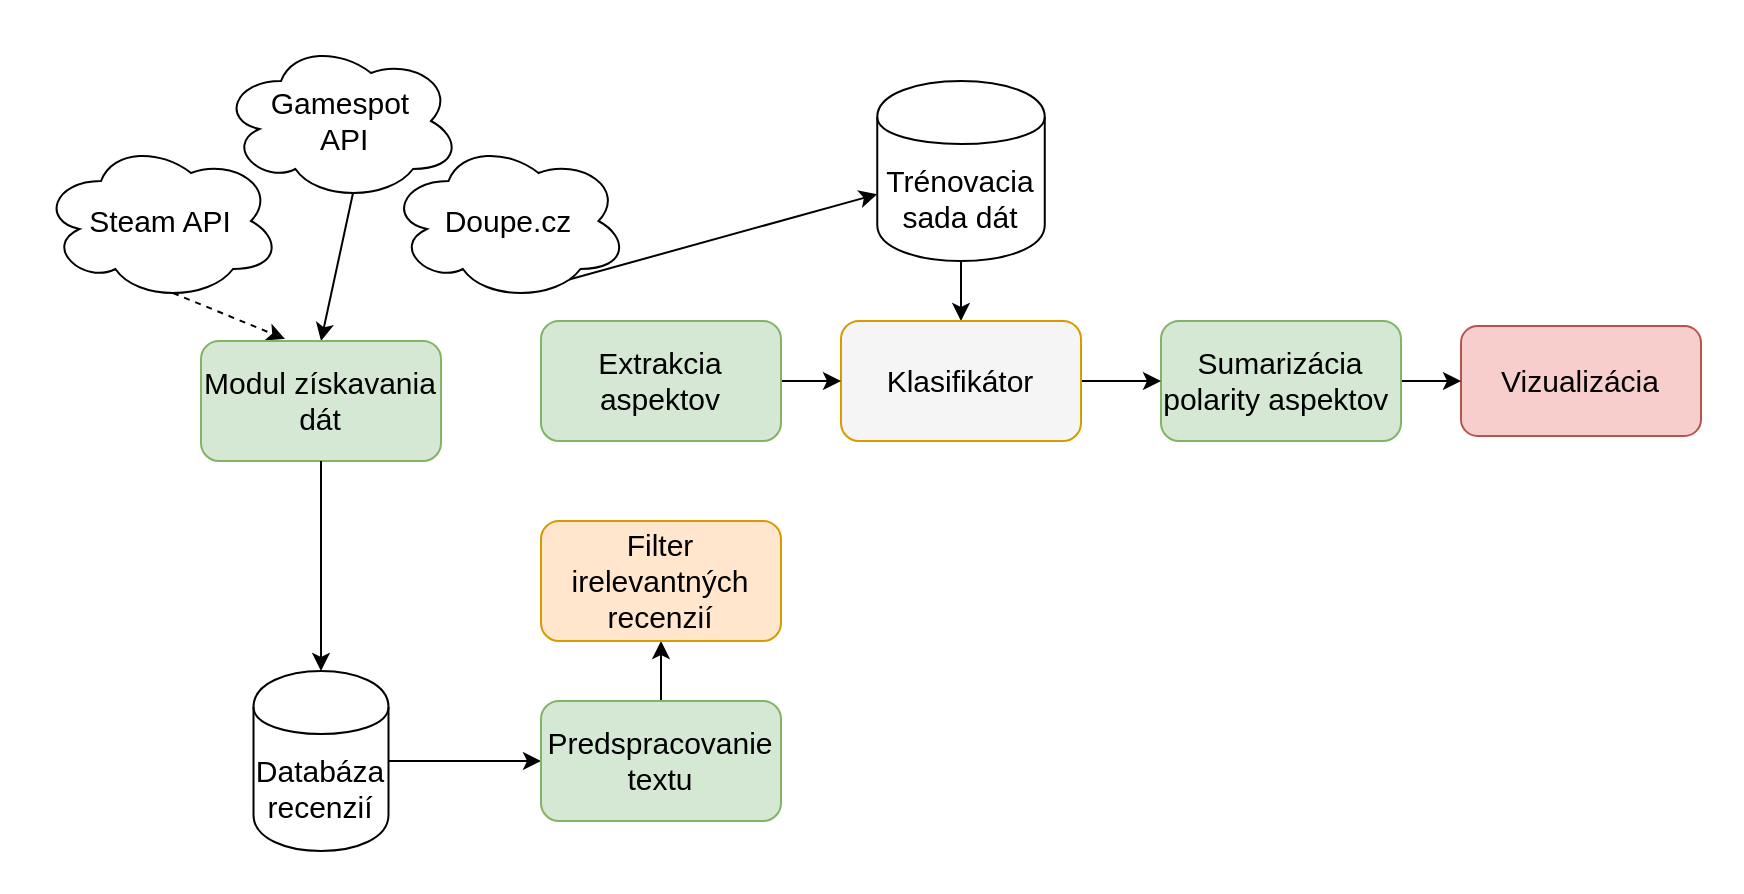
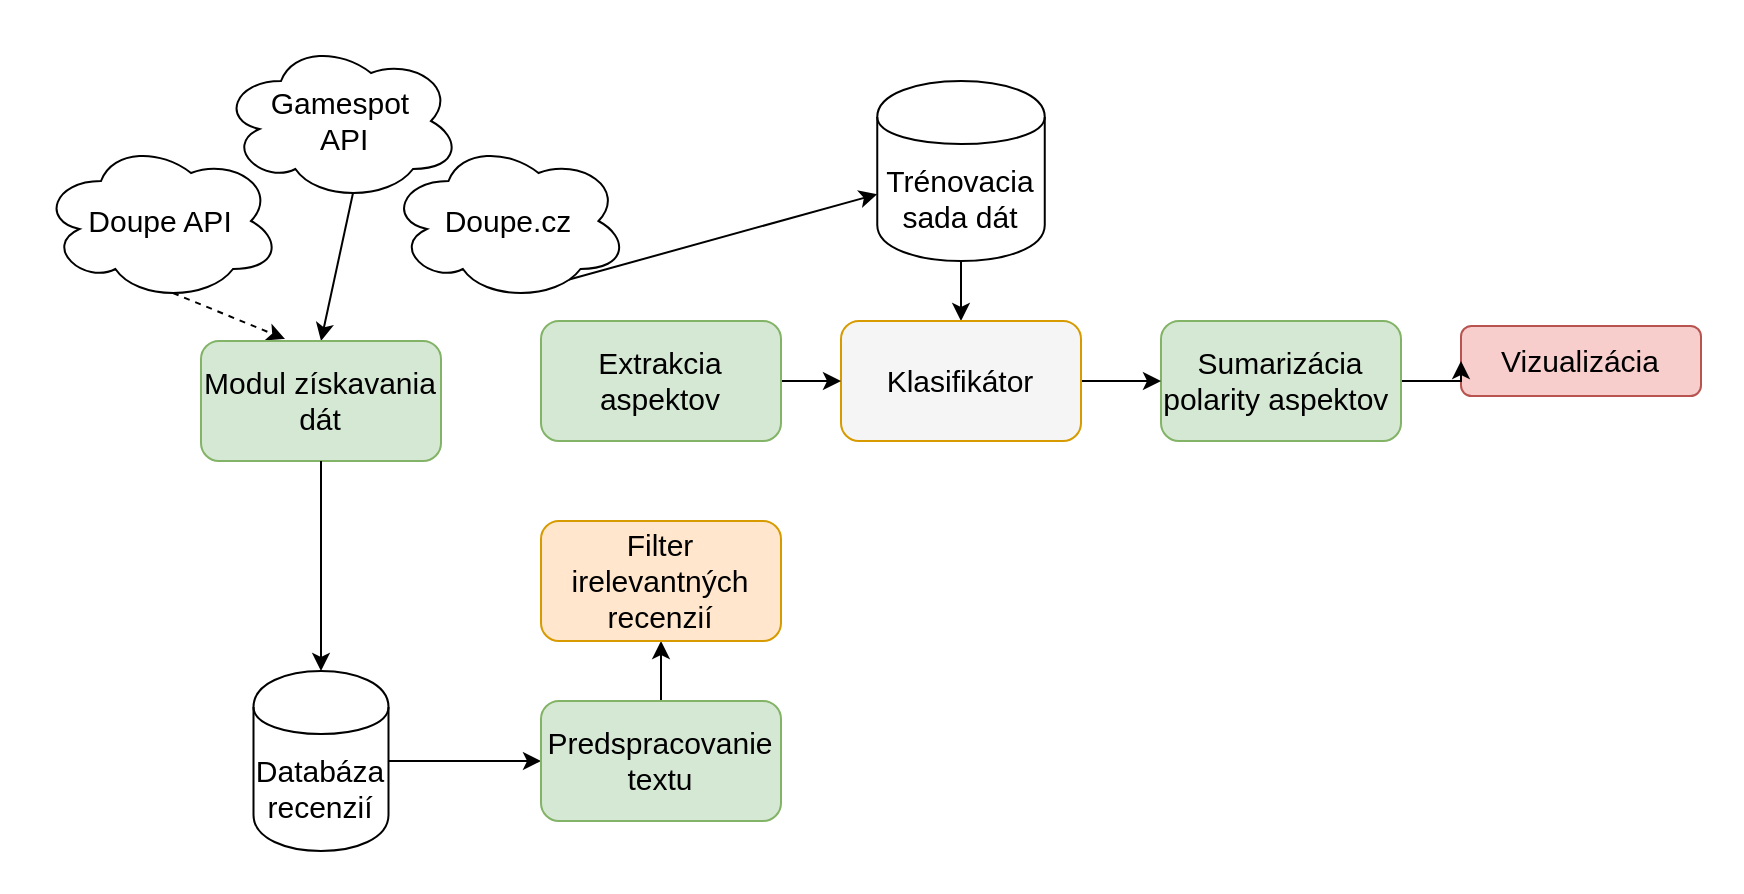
(161, 221) -> (161, 221)
(1581, 381) -> (1581, 361)
